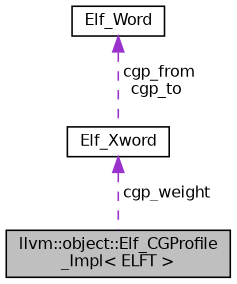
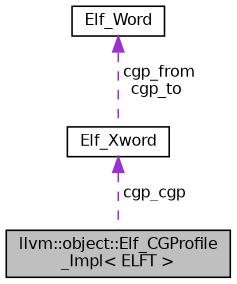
(164, 193) -> (152, 193)
